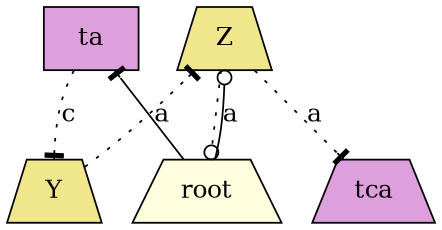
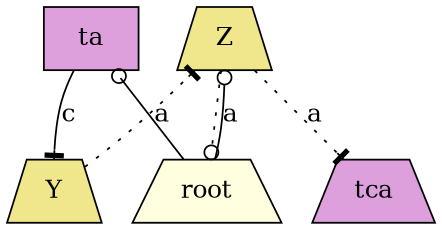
(60, 109) -> (60, 109)
(155, 123) -> (155, 123)
